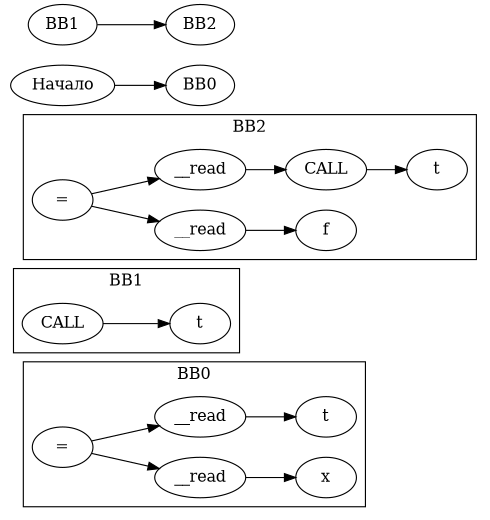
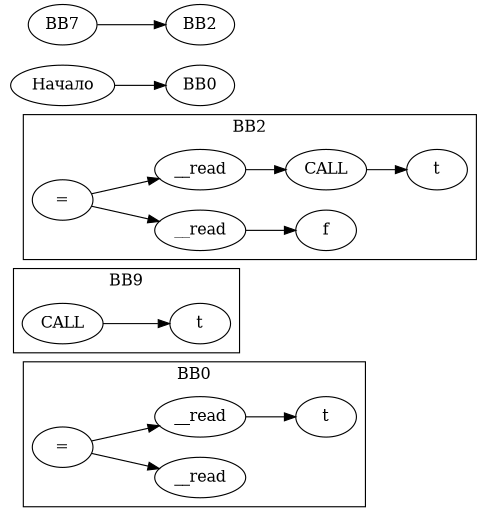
(63, 25) -> (63, 25)
(127, 281) -> (127, 281)
(326, 478) -> none
